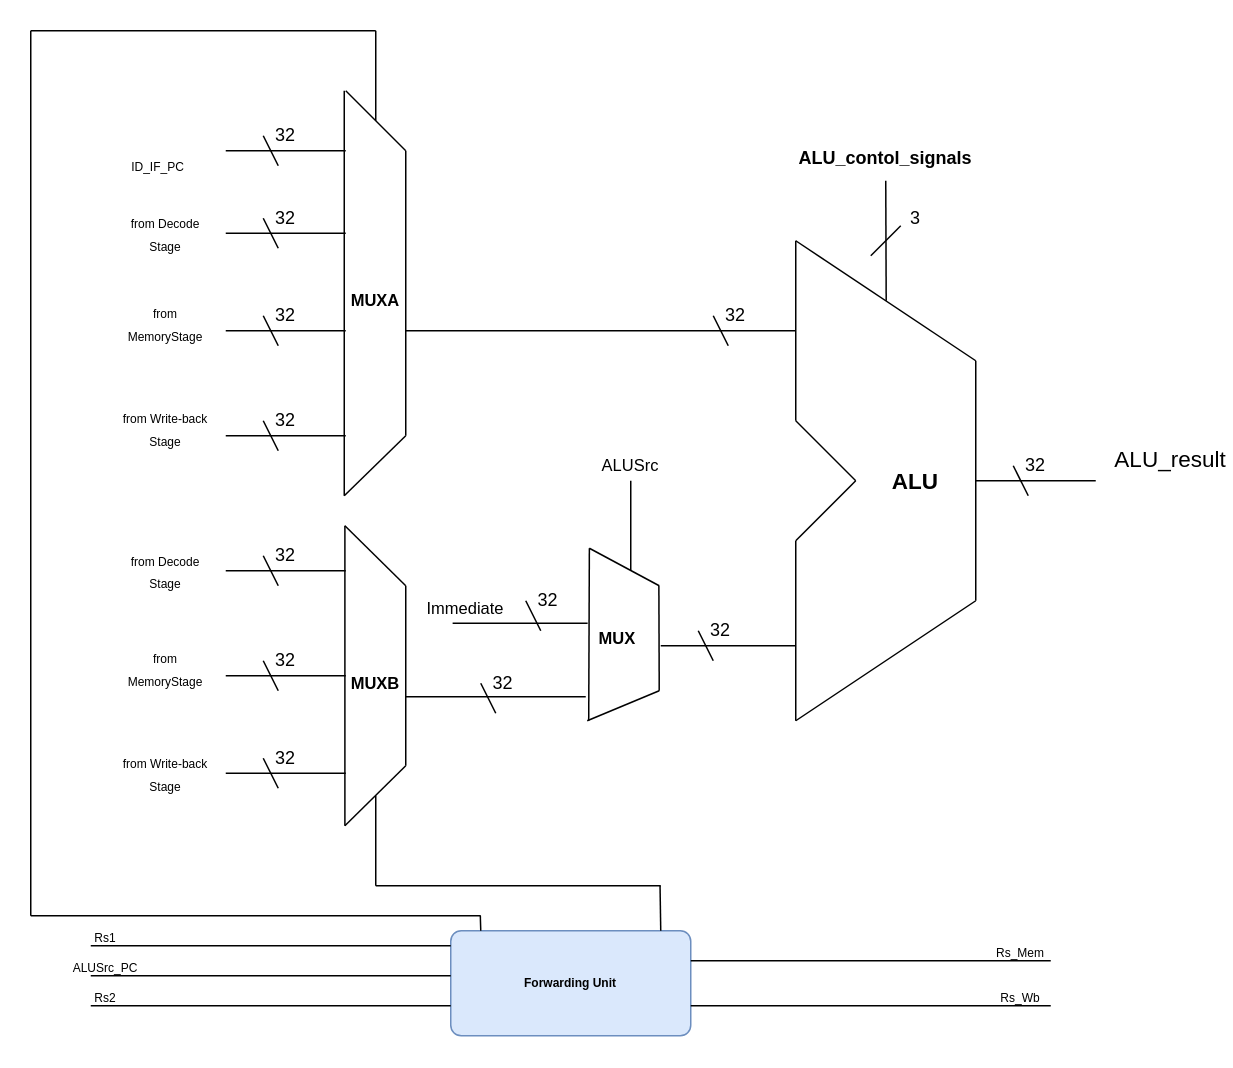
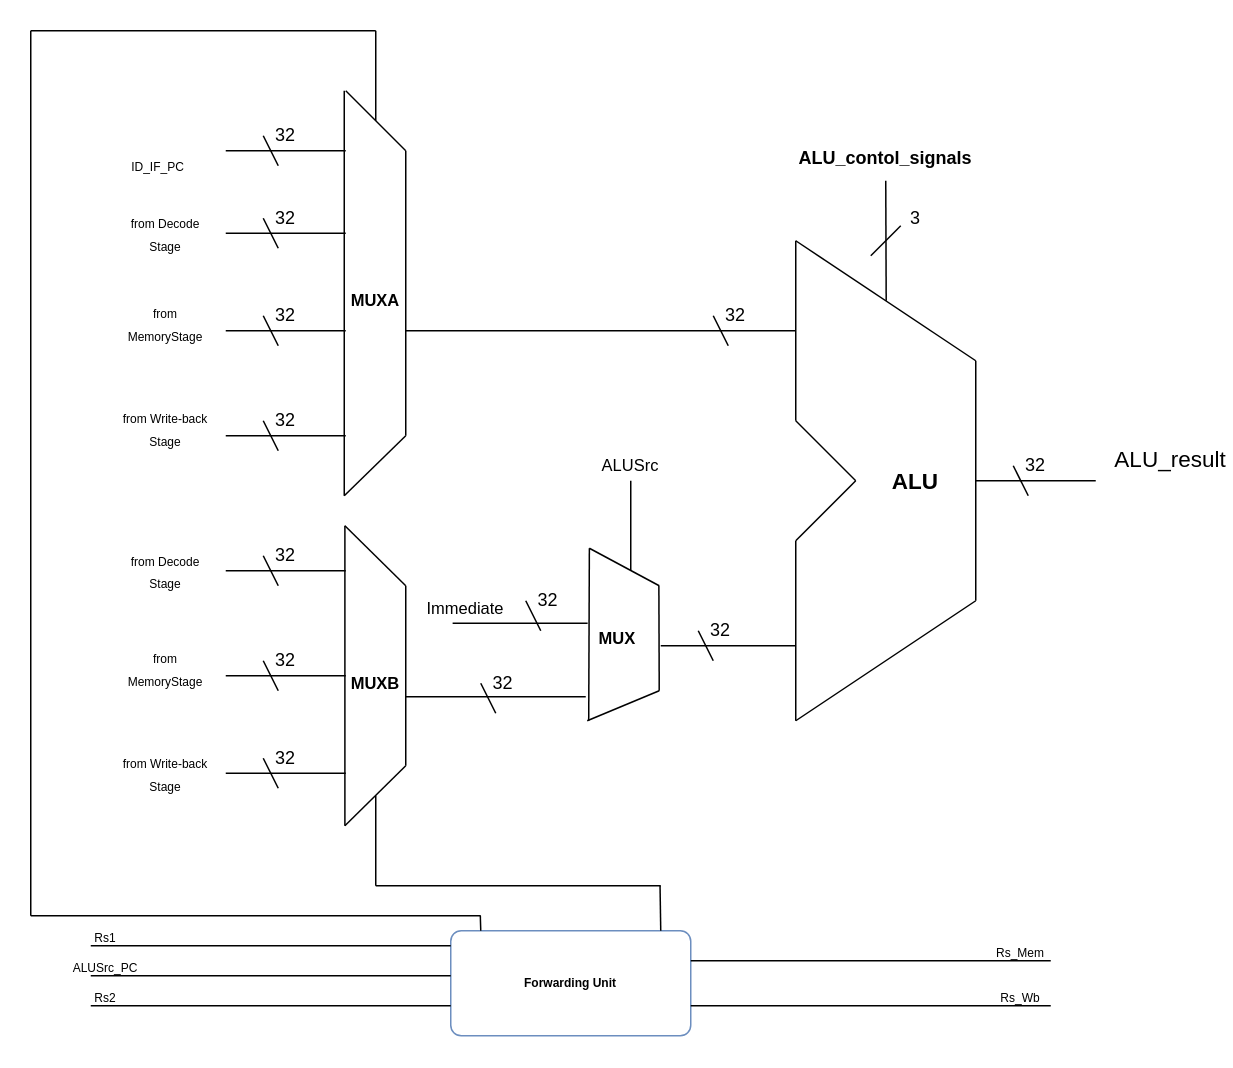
(571, 983) -> (571, 983)
